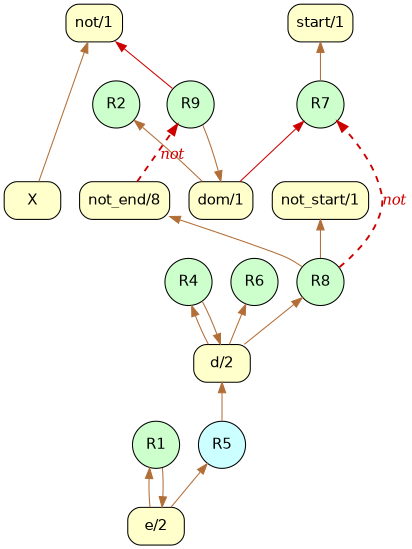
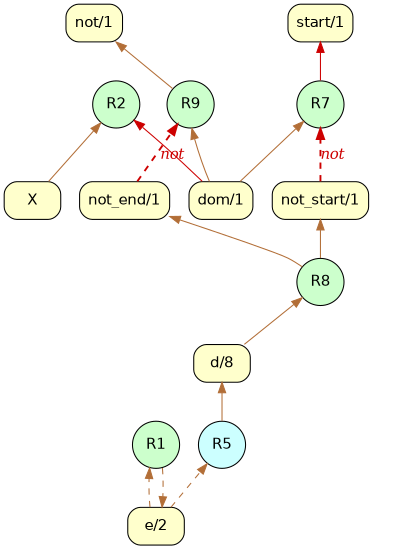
(320, 67) -> (320, 67)
(148, 69) -> (148, 69)
(62, 117) -> (71, 156)
(211, 148) -> (201, 160)
(173, 154) -> (173, 154)
(268, 155) -> (268, 155)
(125, 201) -> (125, 201)
(382, 201) -> (320, 160)
(188, 282) -> none
(254, 282) -> none
(222, 363) -> (222, 363)
(163, 482) -> (163, 482)
(186, 490) -> (186, 490)
(149, 493) -> (149, 493)
